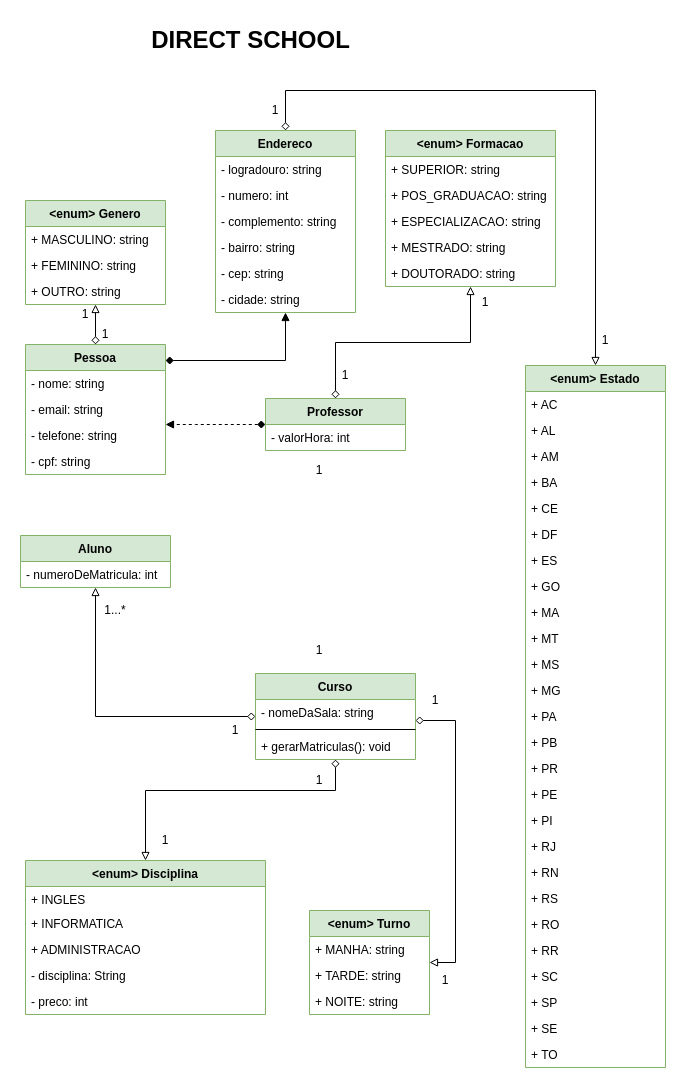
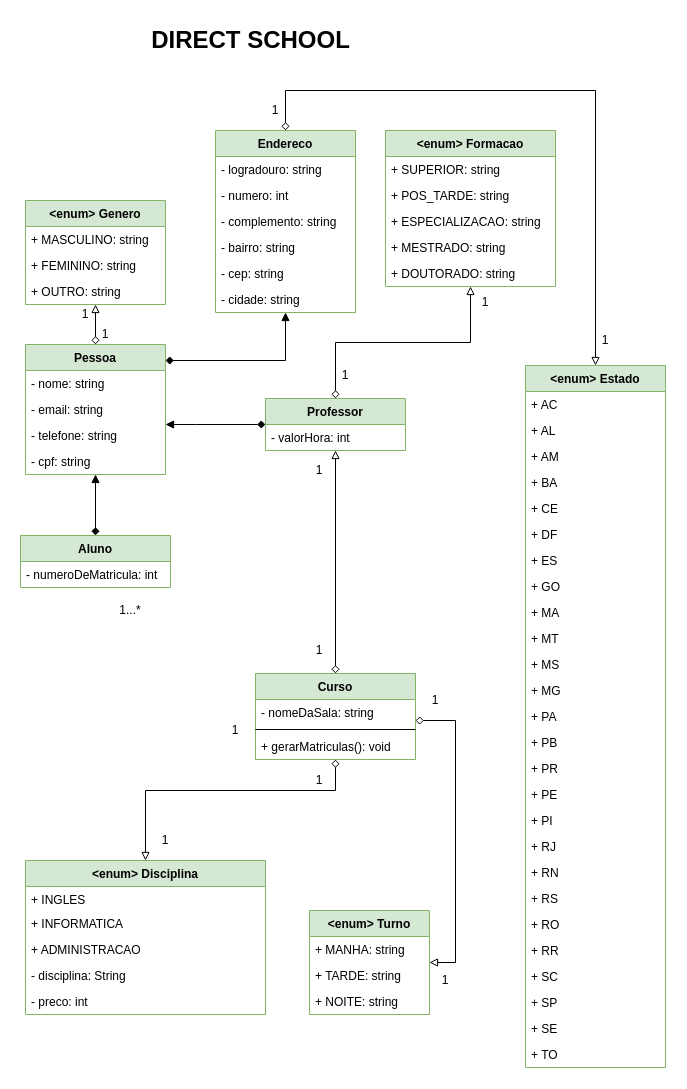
(462, 196) -> (449, 196)
(216, 425) -> (216, 425)
none -> (96, 506)
none -> (336, 563)
(116, 611) -> (131, 611)
(112, 717) -> none
